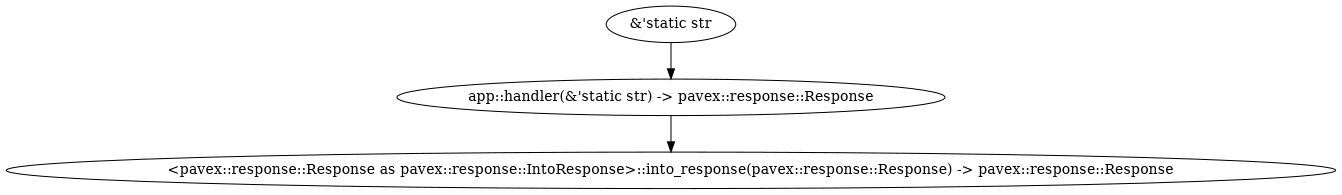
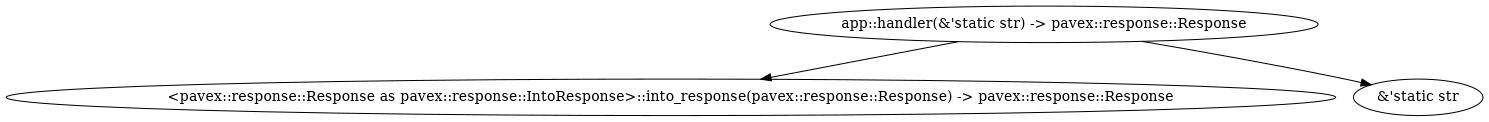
(671, 56) -> (1252, 61)
